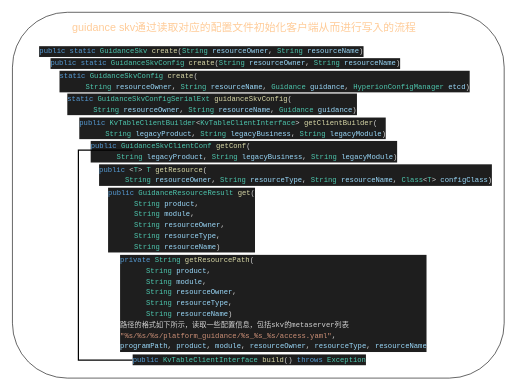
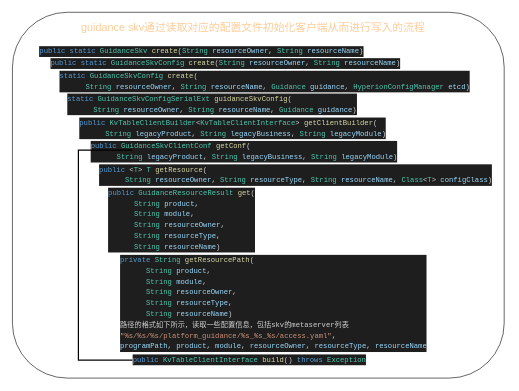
(249, 27) -> (258, 27)
